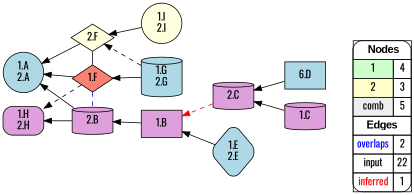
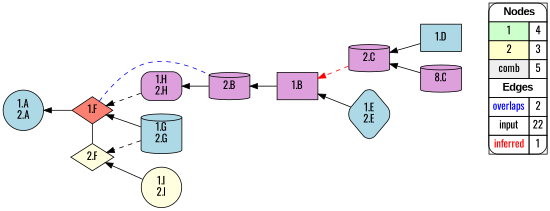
(64, 52) -> none
(305, 75) -> (441, 38)
(56, 95) -> none
(66, 95) -> (127, 98)
(305, 116) -> (441, 79)
